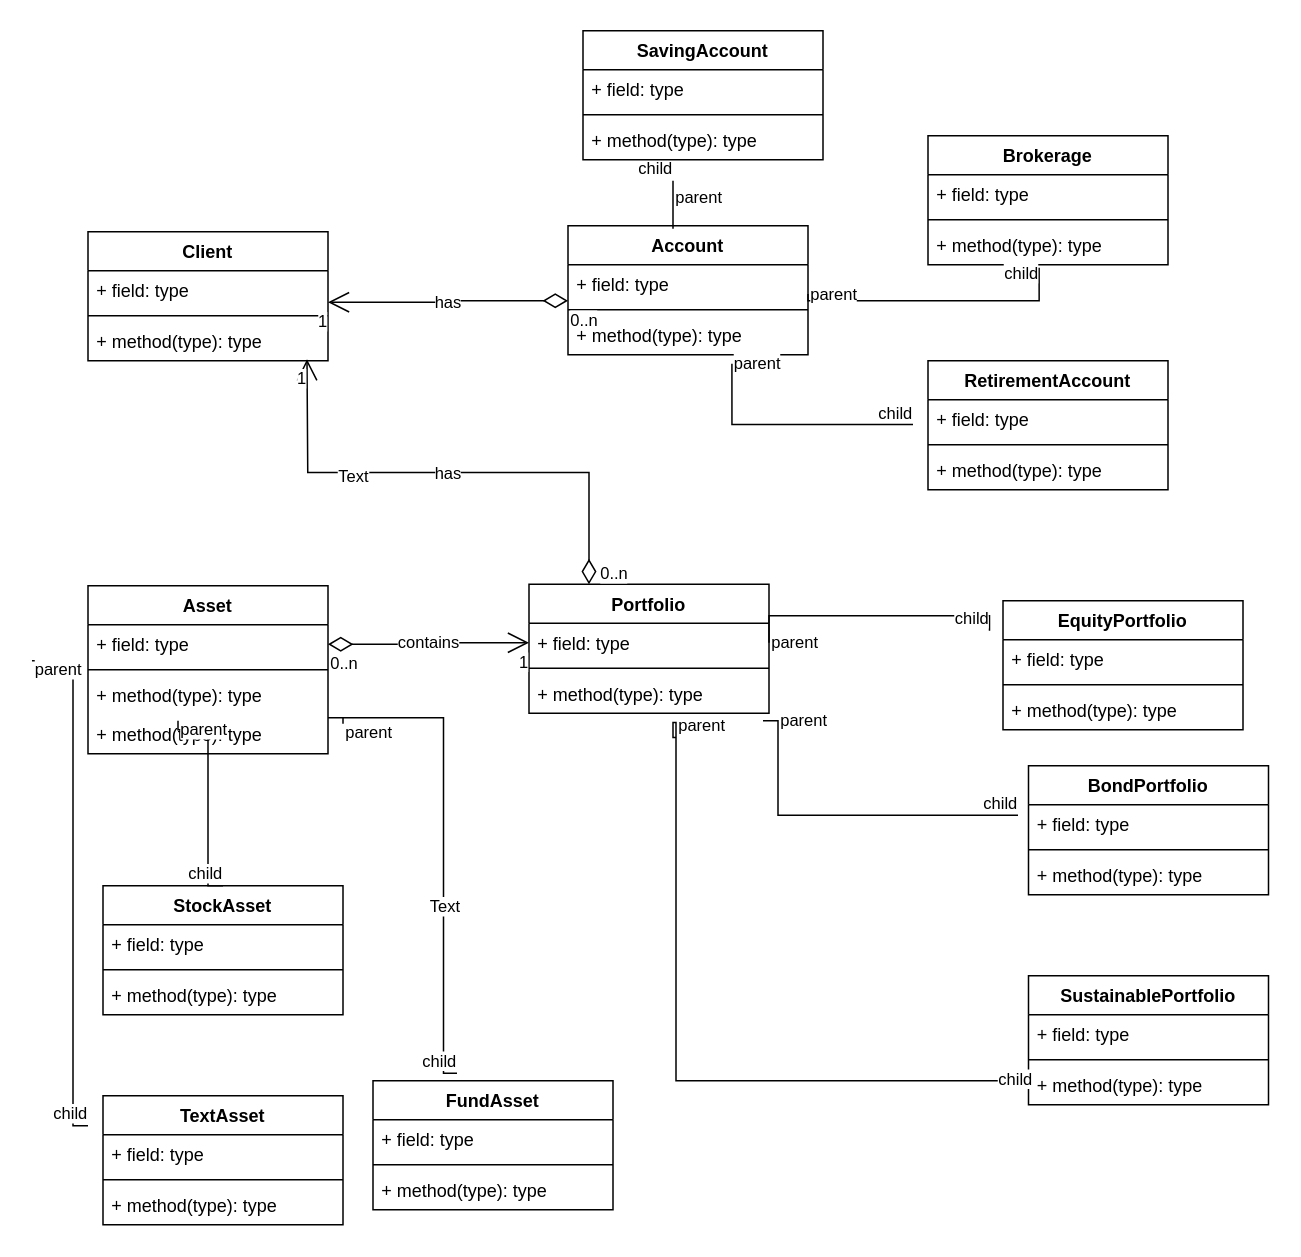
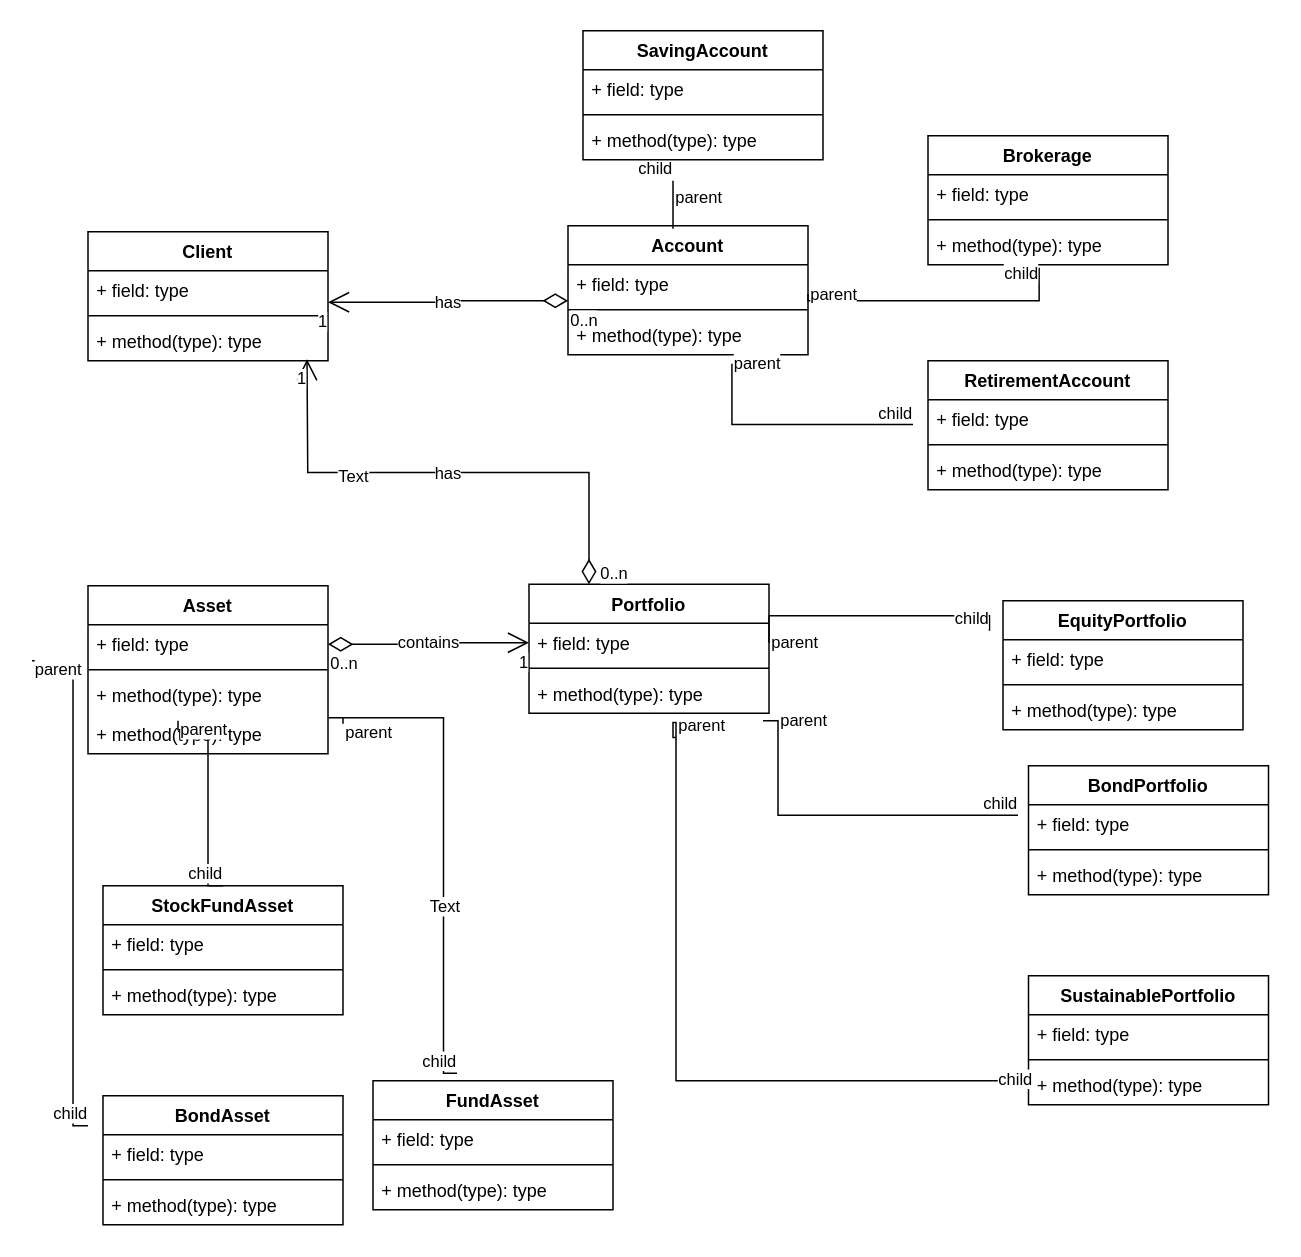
(223, 907) -> (223, 907)
(223, 1117) -> (223, 1117)
